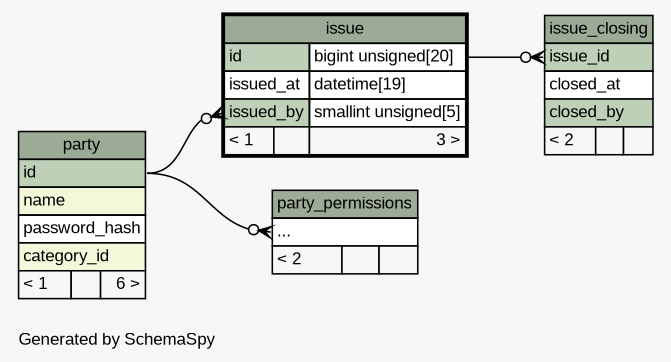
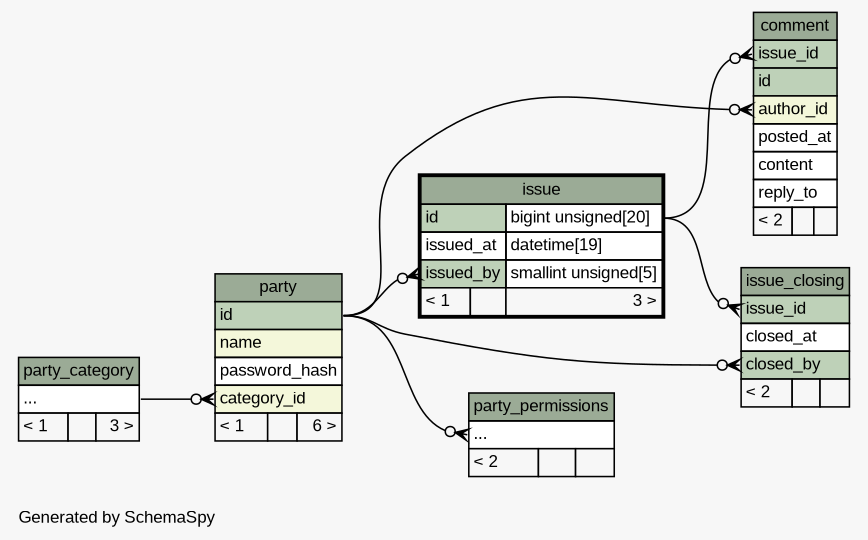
none -> (795, 124)
none -> (528, 355)
none -> (79, 399)
